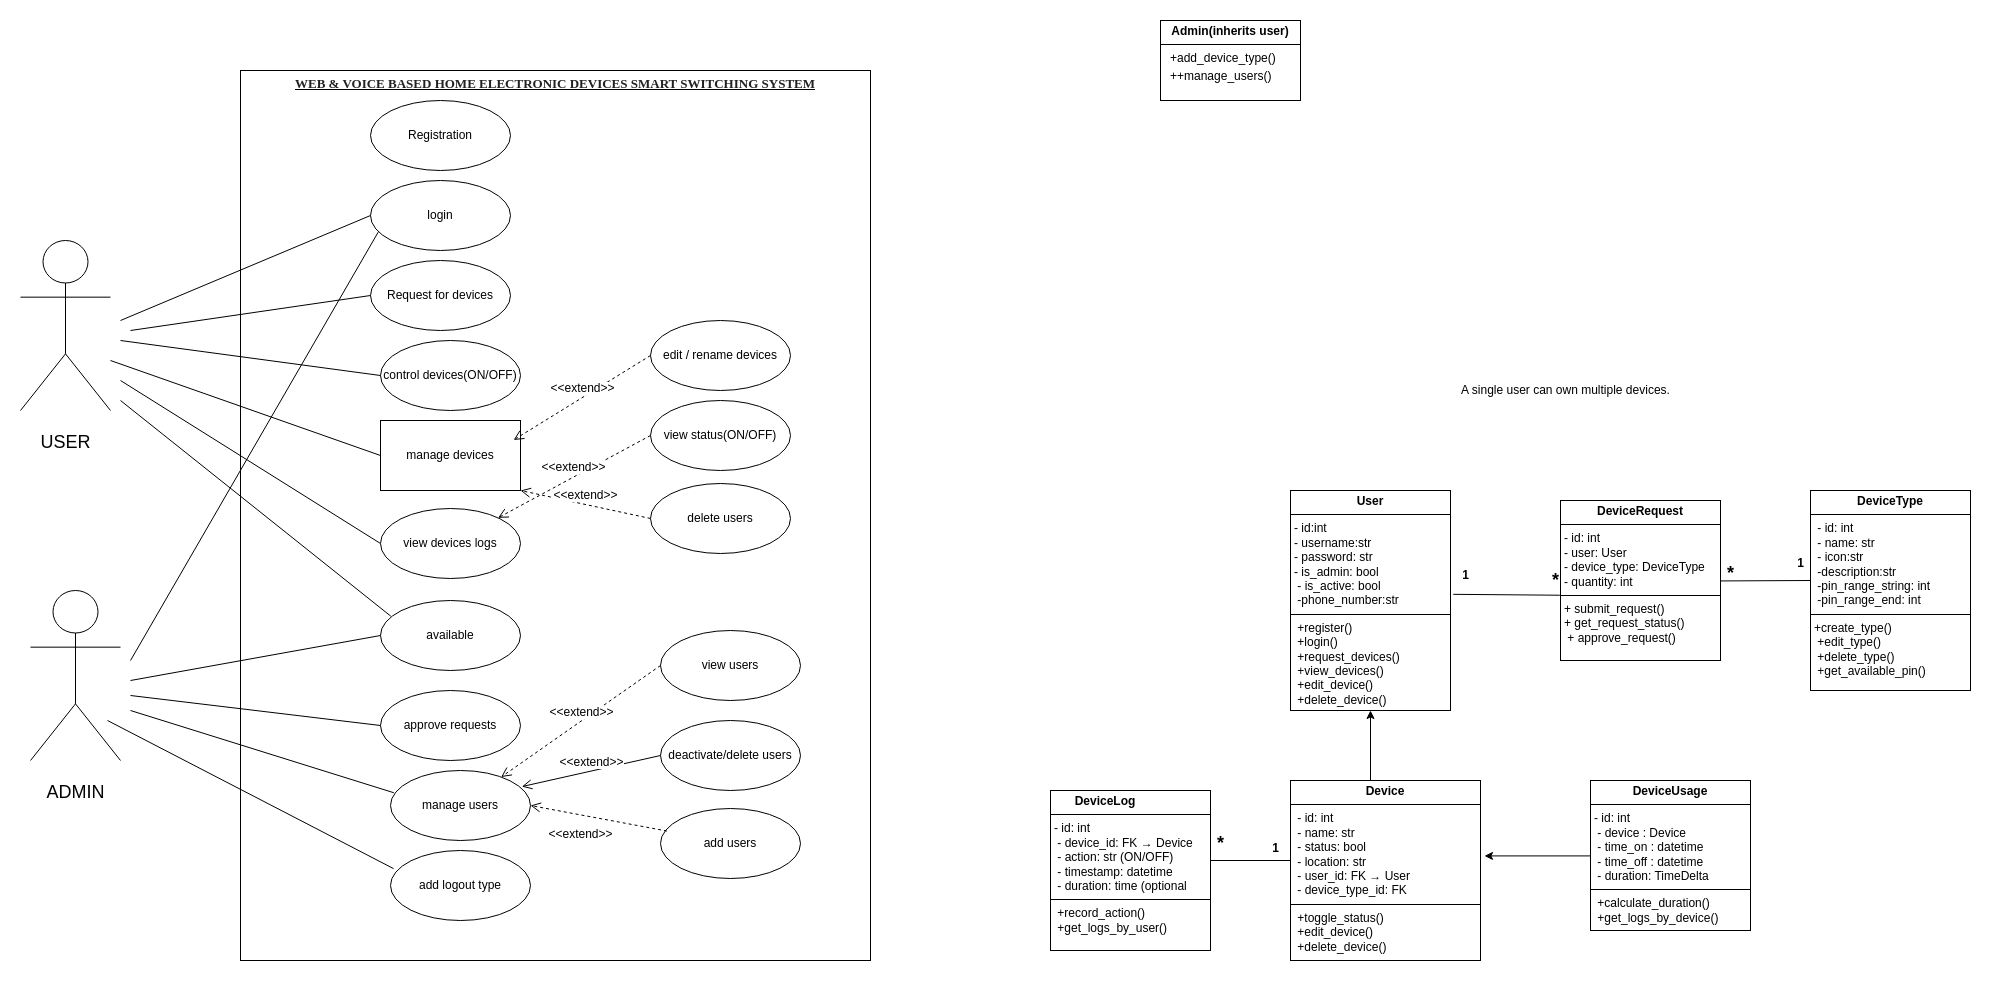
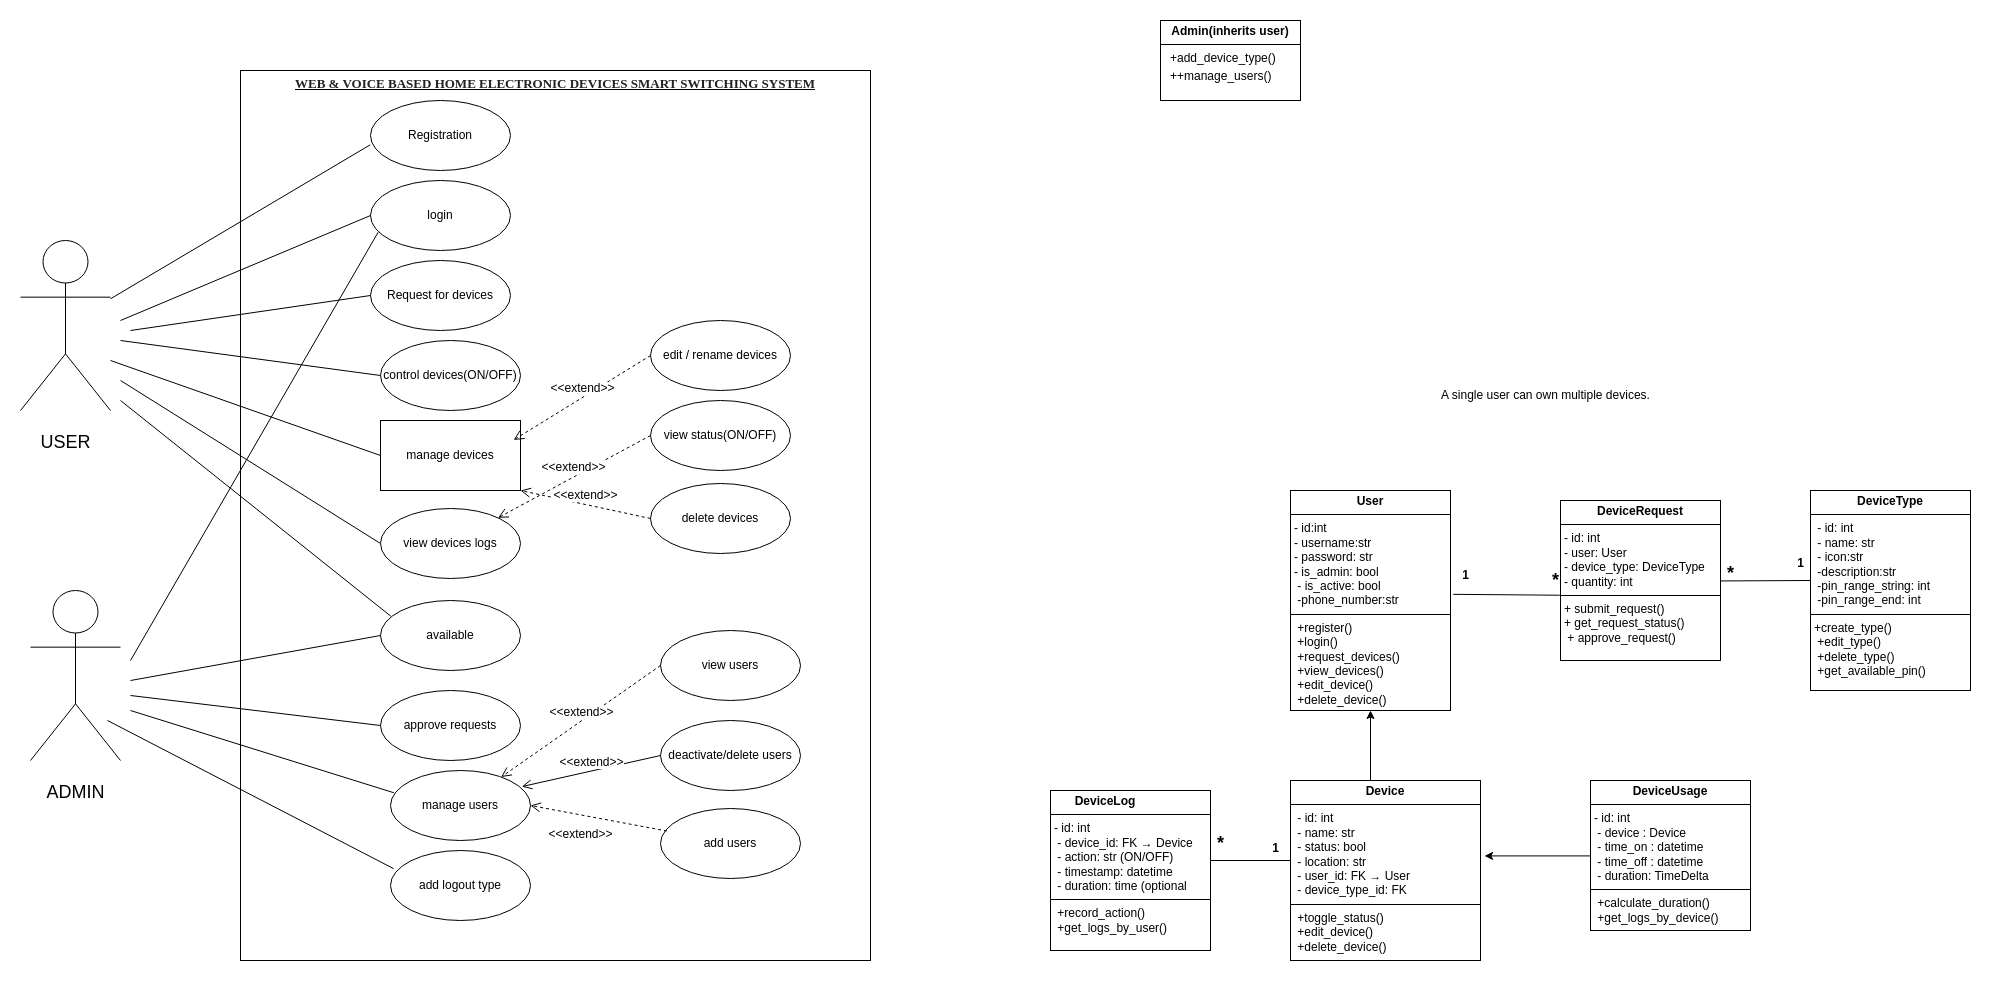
none -> (241, 222)
(1566, 391) -> (1546, 396)
(721, 519) -> (721, 519)
